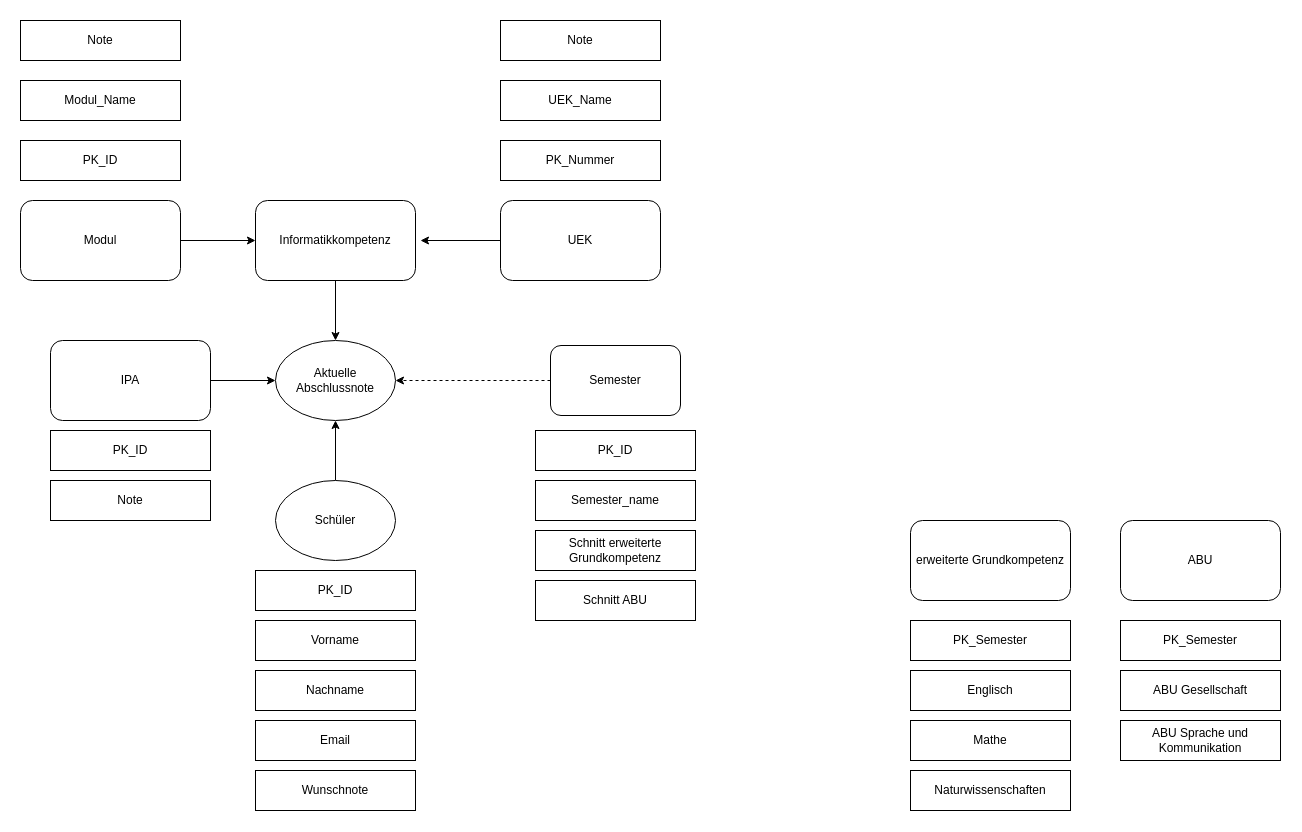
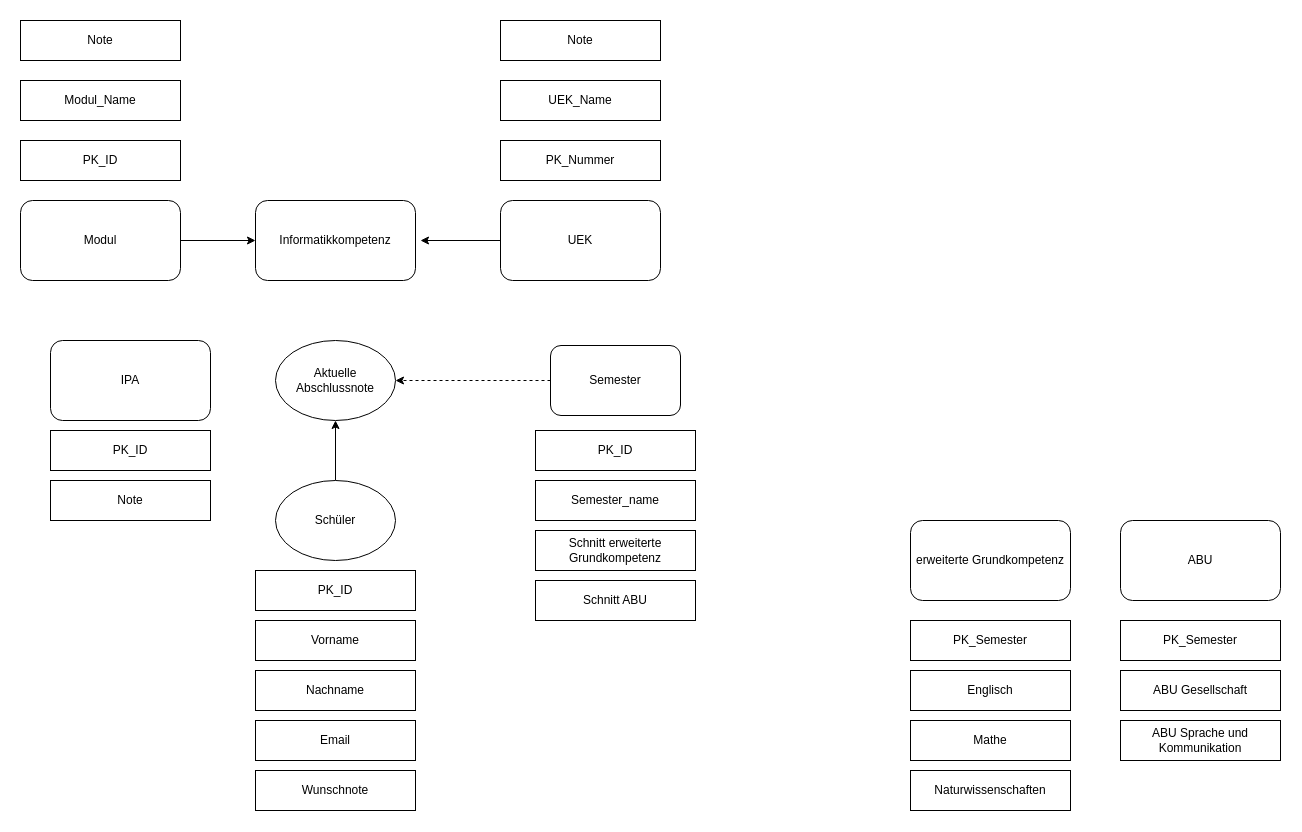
(336, 307) -> none
(240, 381) -> none
